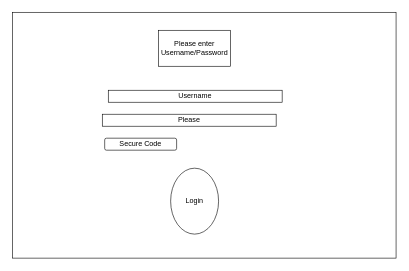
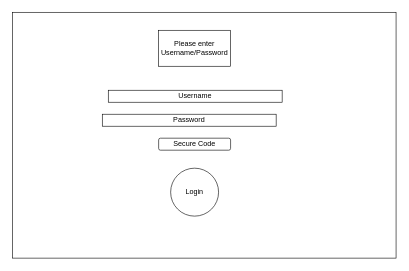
(189, 120) -> (189, 120)
(141, 144) -> (195, 144)
(195, 201) -> (195, 192)
